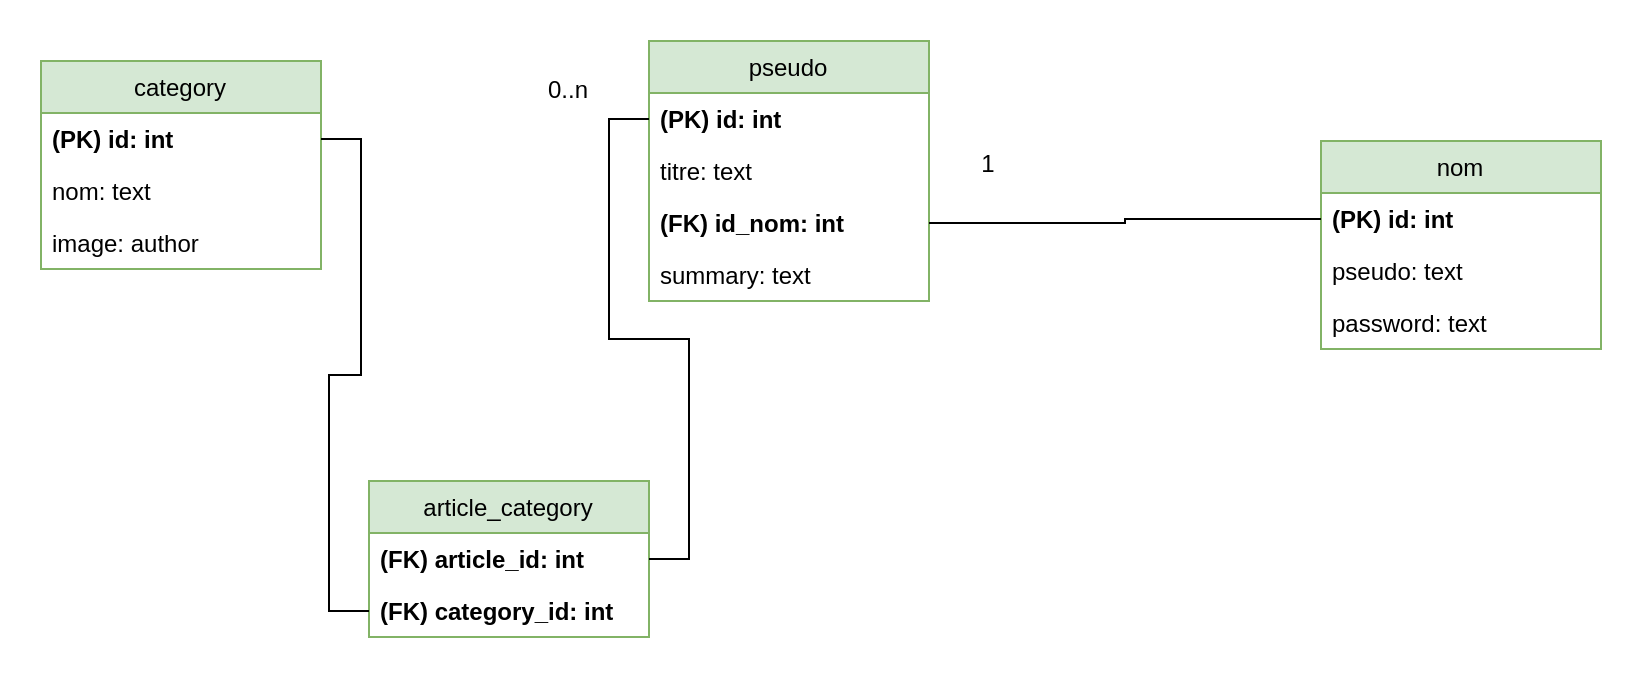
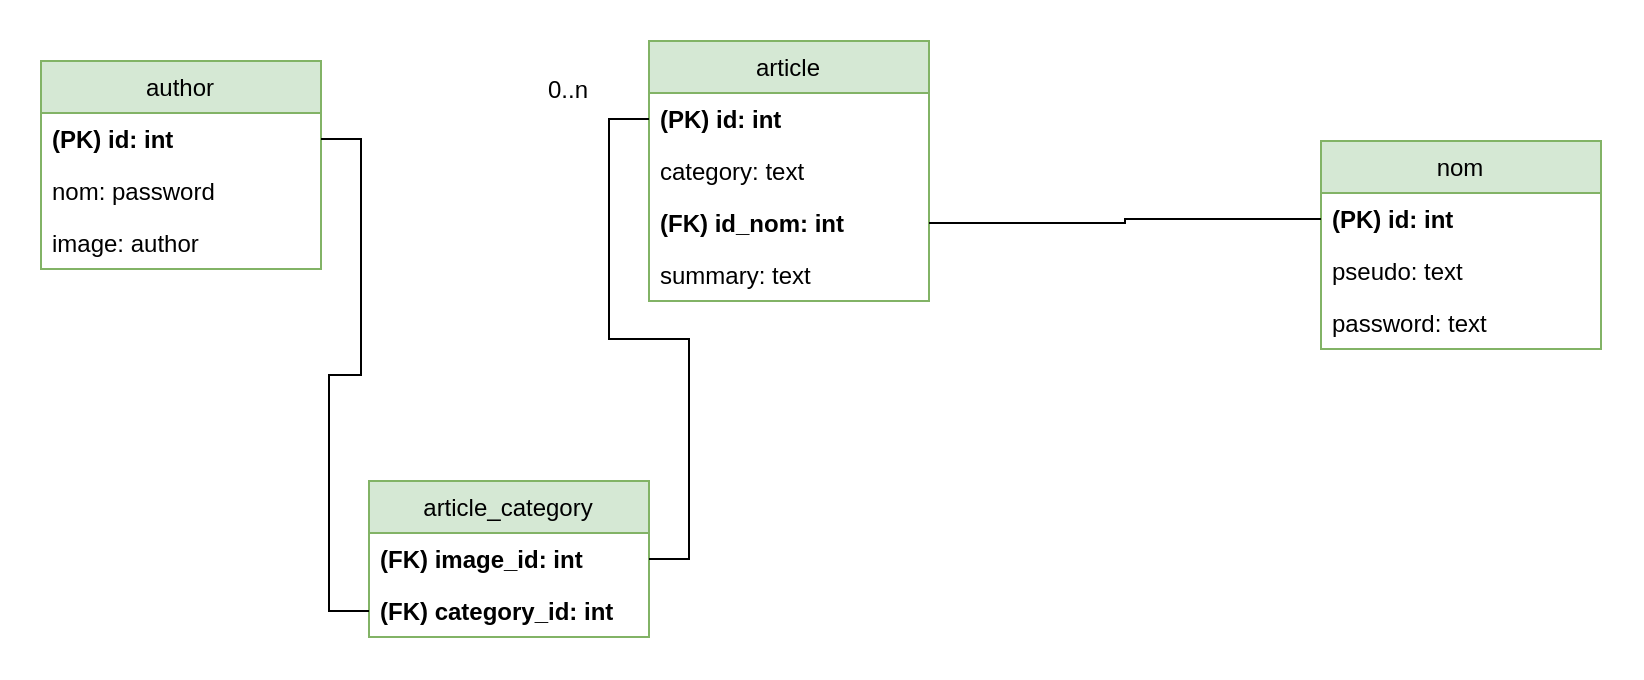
(788, 68) -> (788, 68)
(180, 88) -> (180, 88)
(989, 165) -> none
(725, 172) -> (748, 172)
(106, 192) -> (133, 192)
(493, 560) -> (482, 560)
